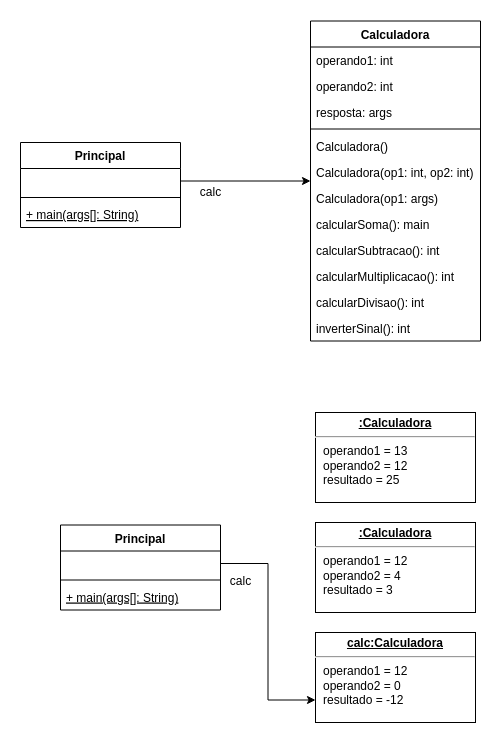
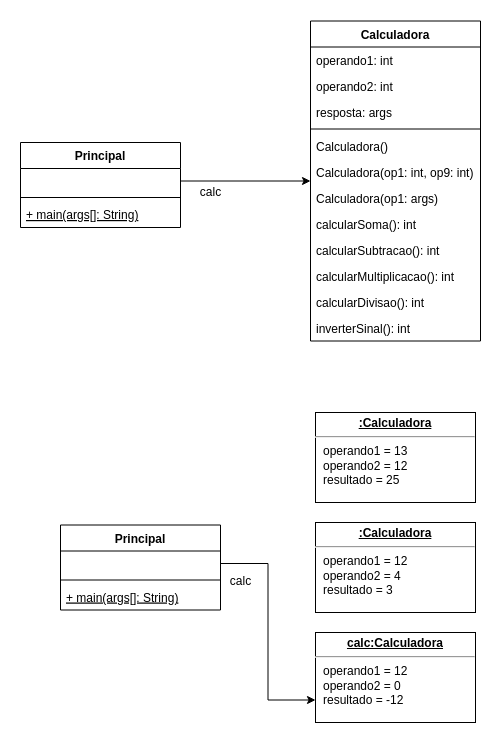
(405, 173) -> (405, 173)
(375, 225) -> (372, 225)
